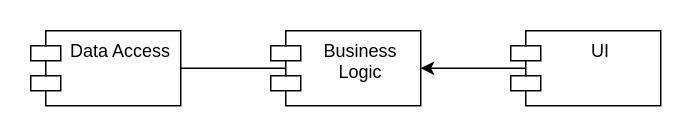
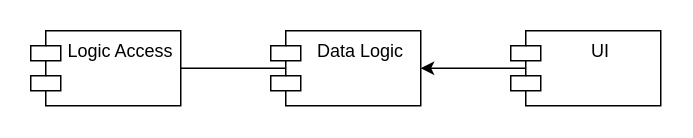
(121, 52) -> (121, 52)
(361, 63) -> (361, 52)
